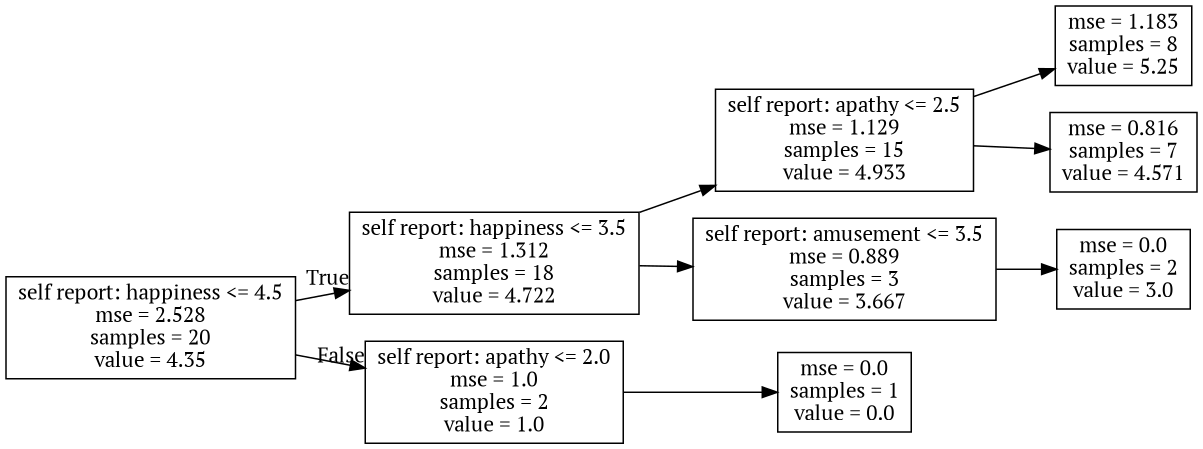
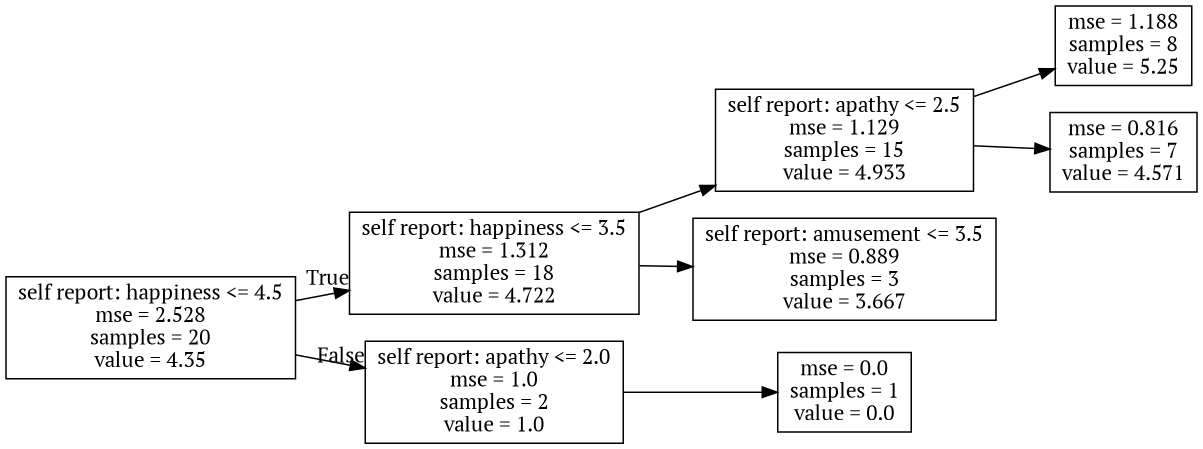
(1124, 46) -> (1124, 46)
(1124, 269) -> none
